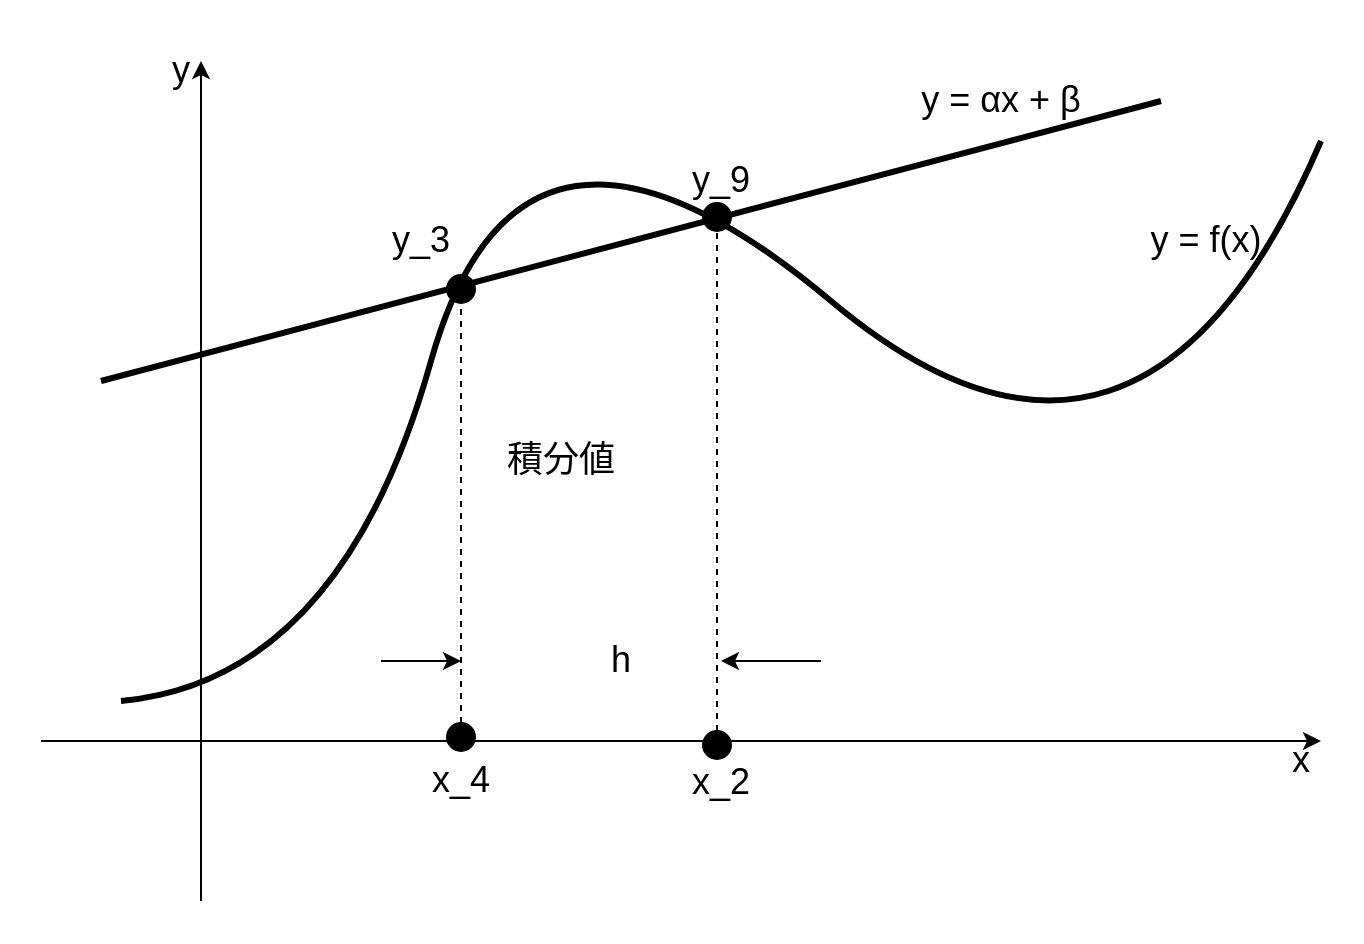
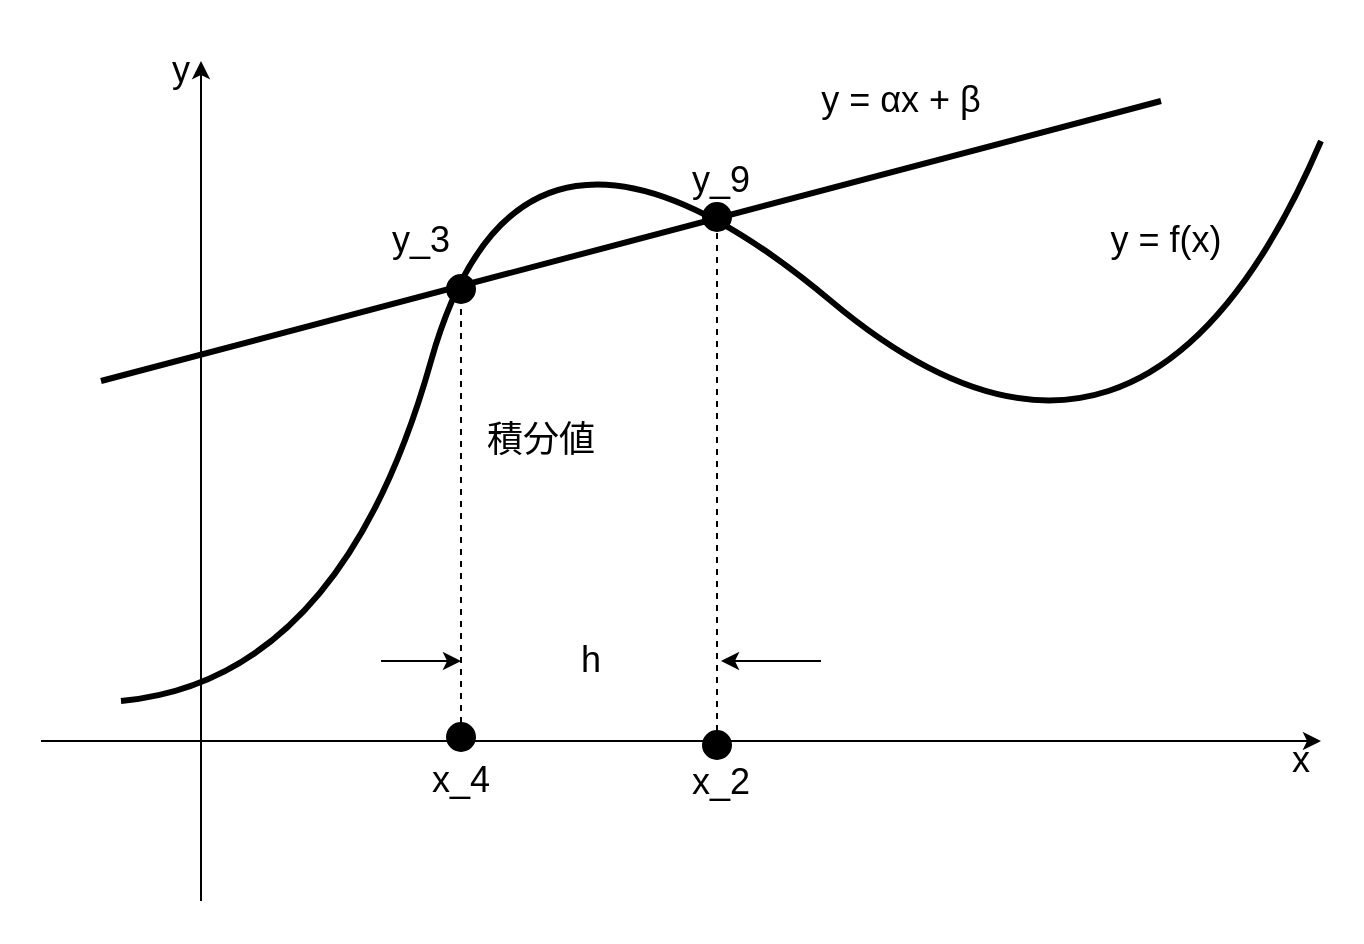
(1001, 101) -> (901, 101)
(1201, 241) -> (1161, 241)
(561, 461) -> (541, 441)
(621, 661) -> (591, 661)
